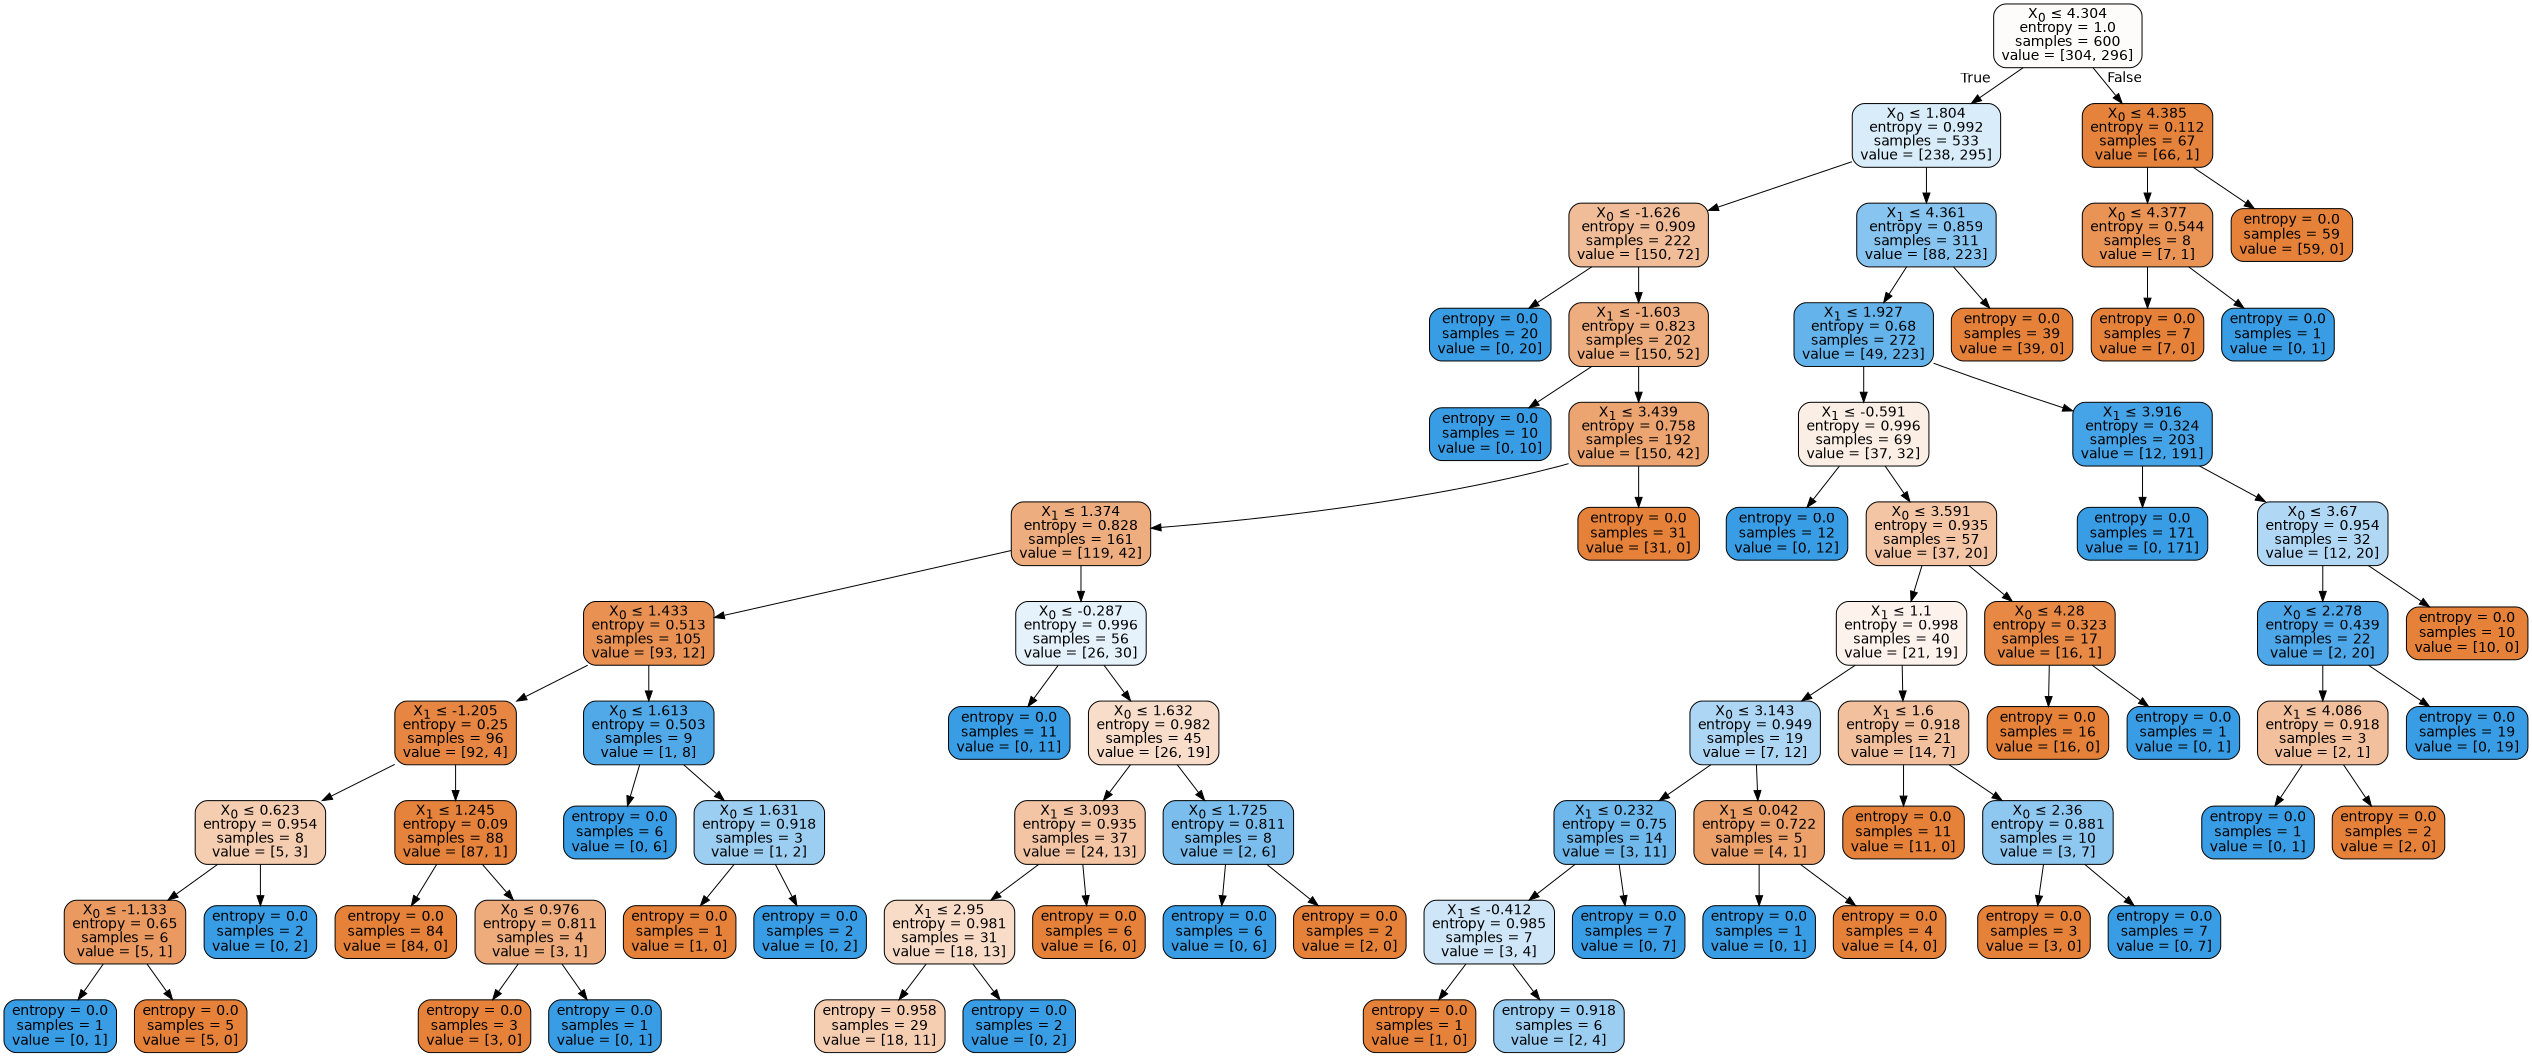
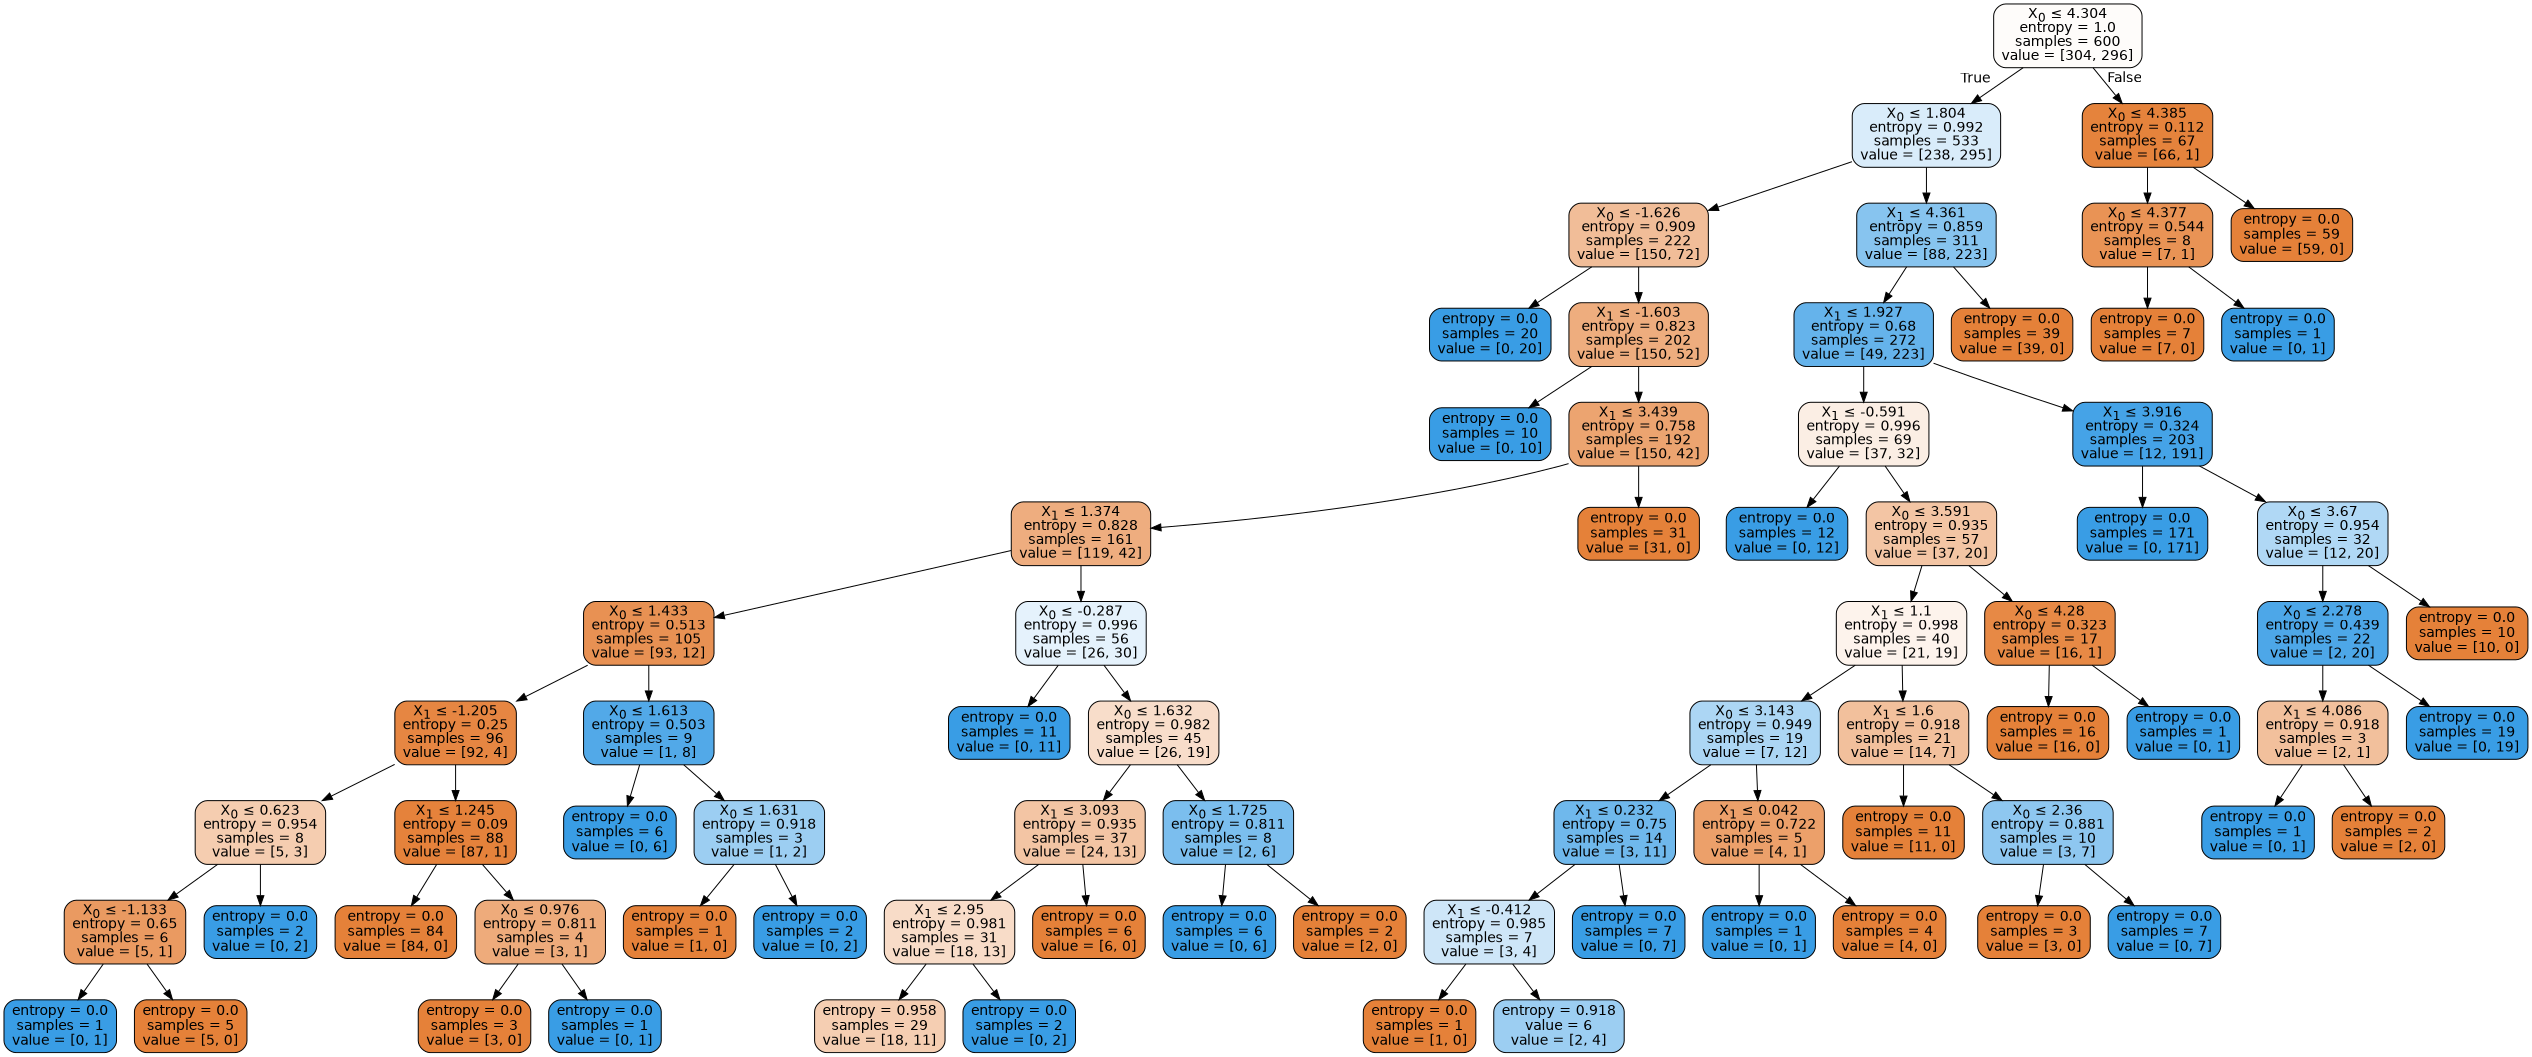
(1559, 1026) -> (1559, 1026)
